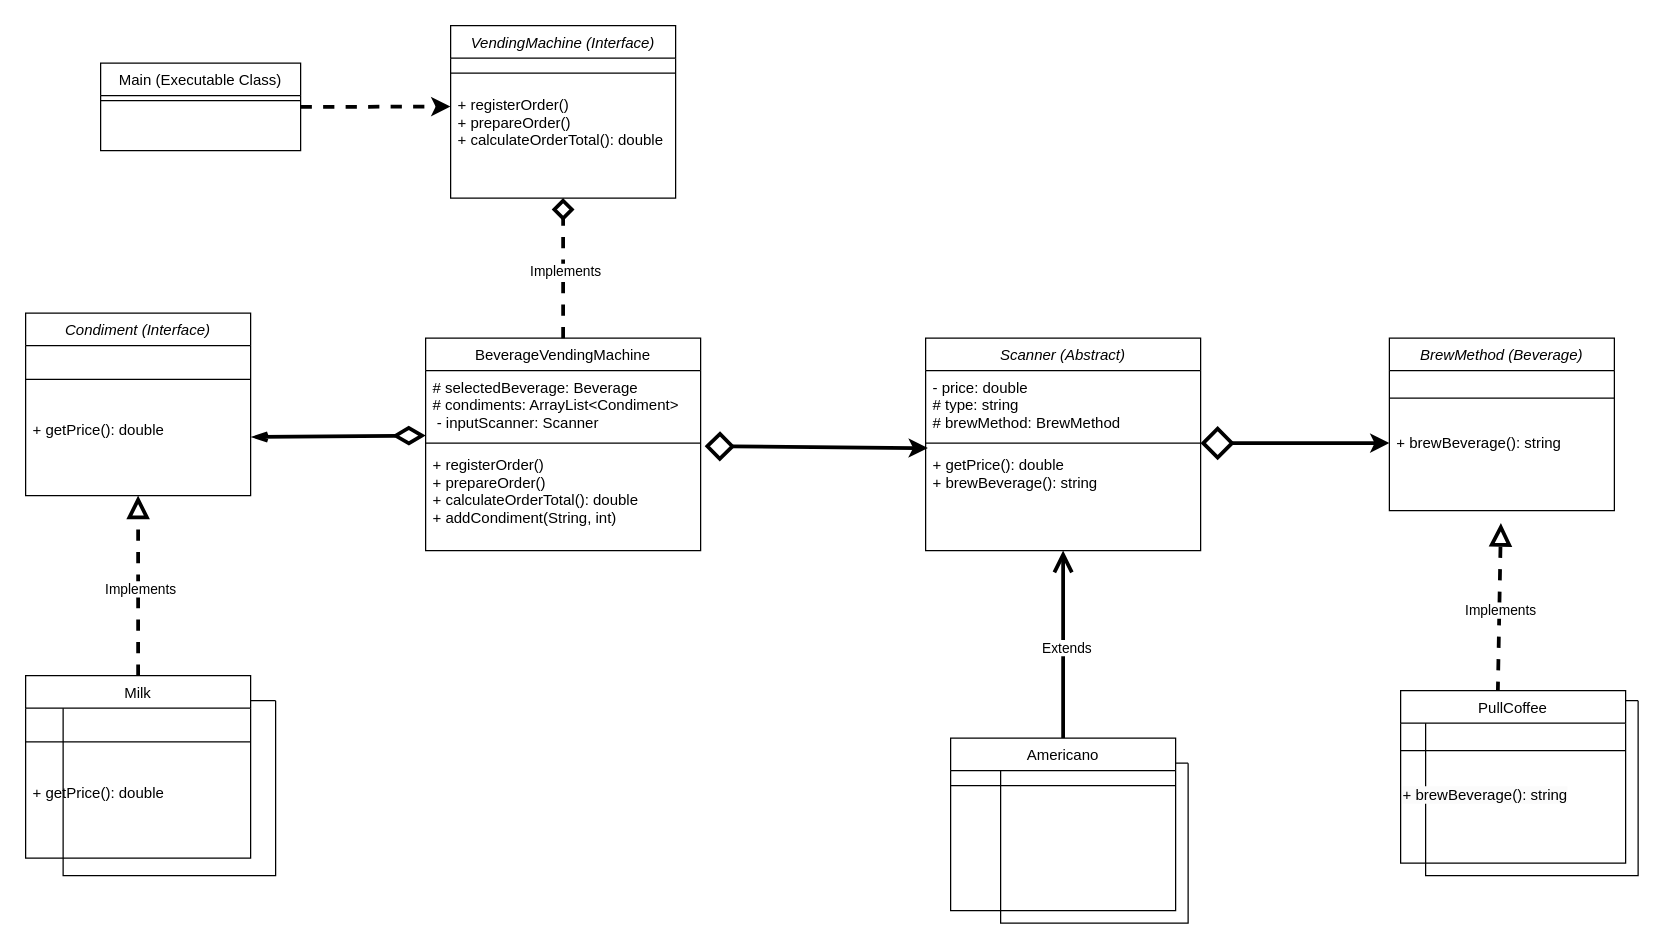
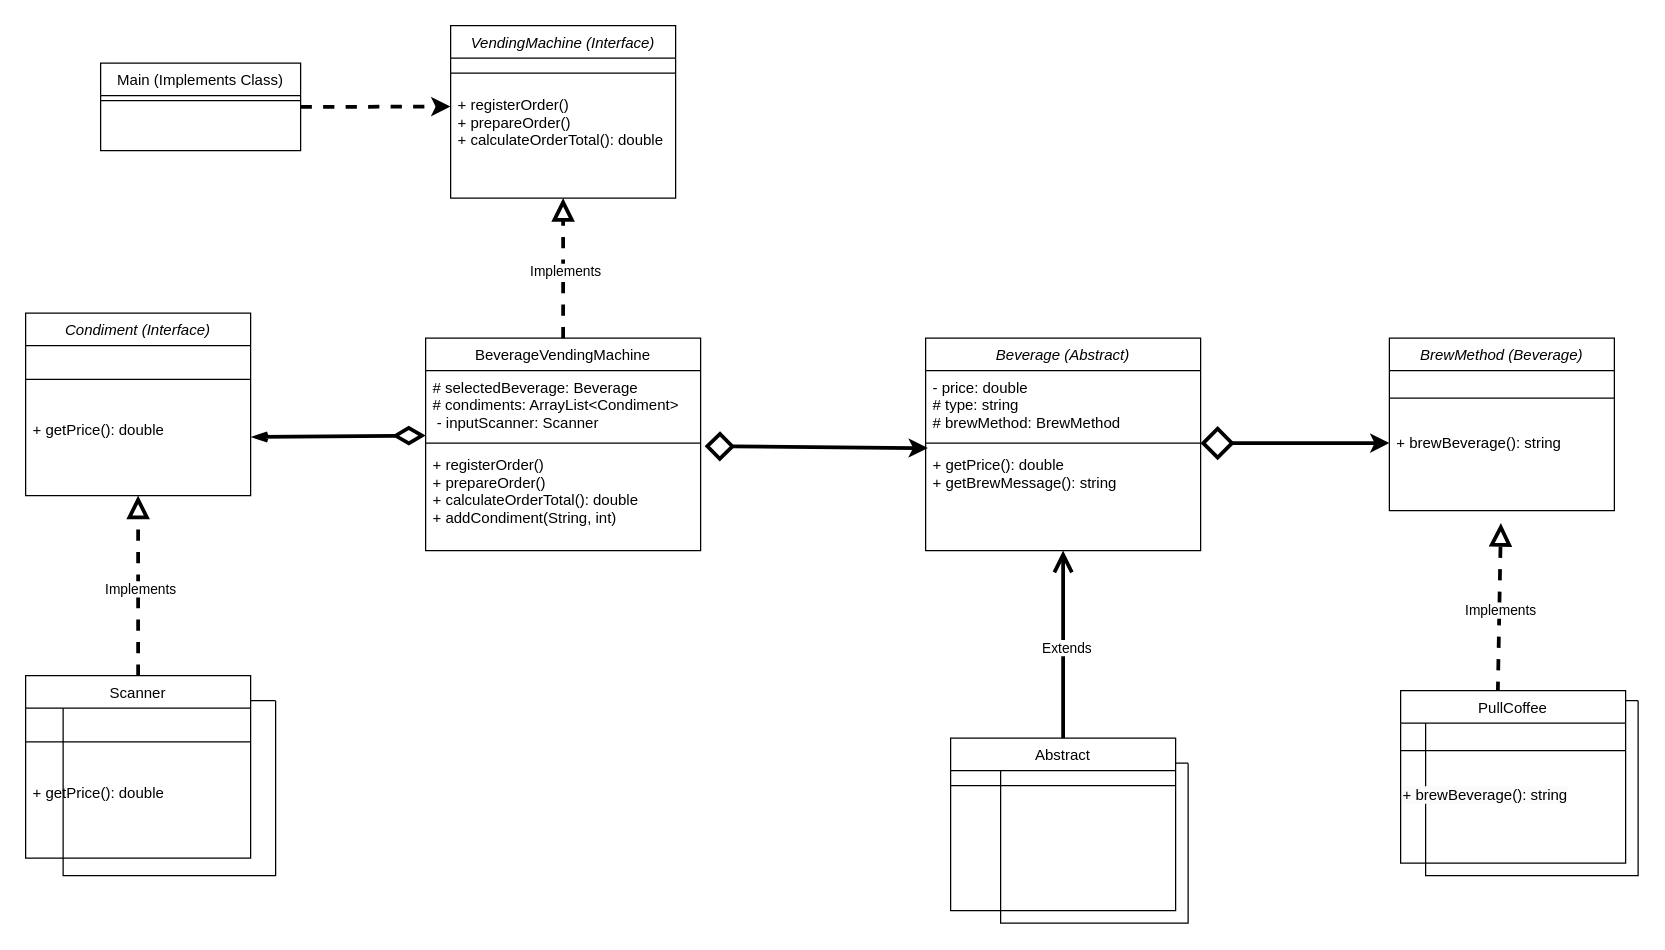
(200, 80) -> (200, 80)
(563, 221) -> (563, 222)
(1063, 355) -> (1063, 355)
(1007, 465) -> (1007, 465)
(138, 693) -> (138, 693)
(1063, 755) -> (1063, 755)
